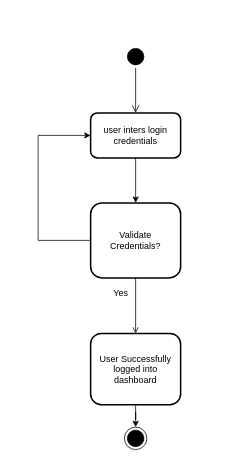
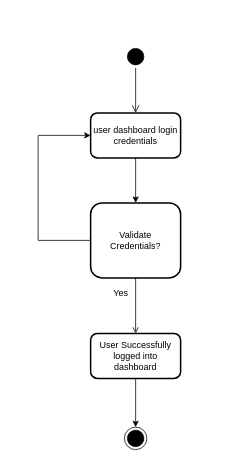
(135, 135) -> (135, 135)
(135, 369) -> (135, 356)
